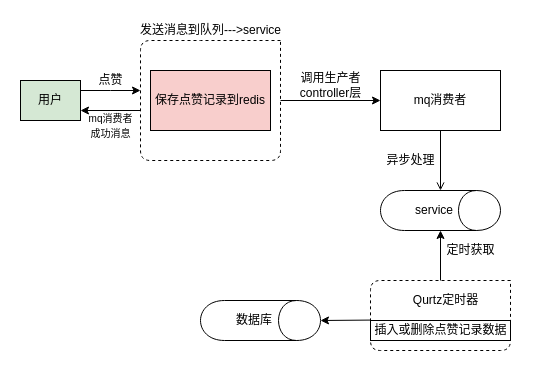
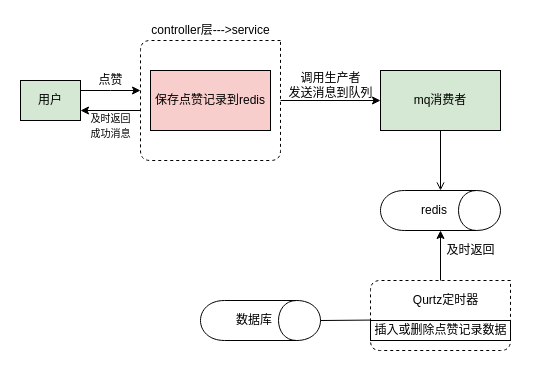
(211, 31) -> (211, 31)
(331, 86) -> (331, 86)
(441, 101) -> (441, 101)
(111, 126) -> (111, 126)
(411, 161) -> none
(435, 211) -> (435, 211)
(471, 251) -> (471, 251)
(328, 320) -> (326, 320)
